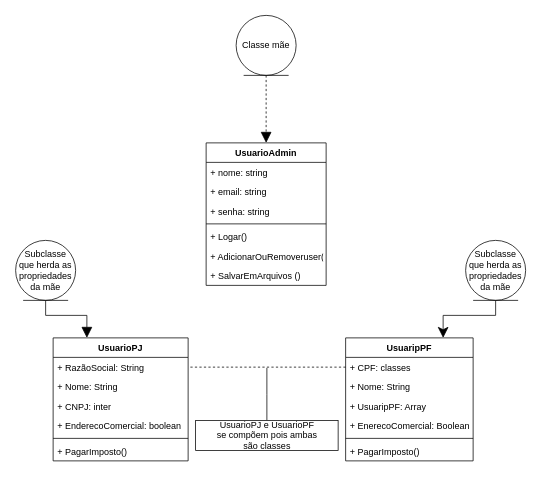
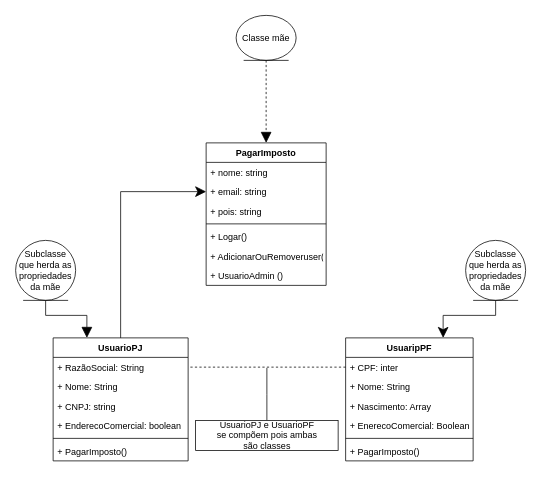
(266, 45) -> (266, 38)
(266, 153) -> (266, 153)
(243, 212) -> (239, 212)
none -> (120, 227)
(258, 276) -> (248, 276)
(380, 368) -> (375, 368)
(85, 407) -> (88, 407)
(390, 407) -> (393, 407)
